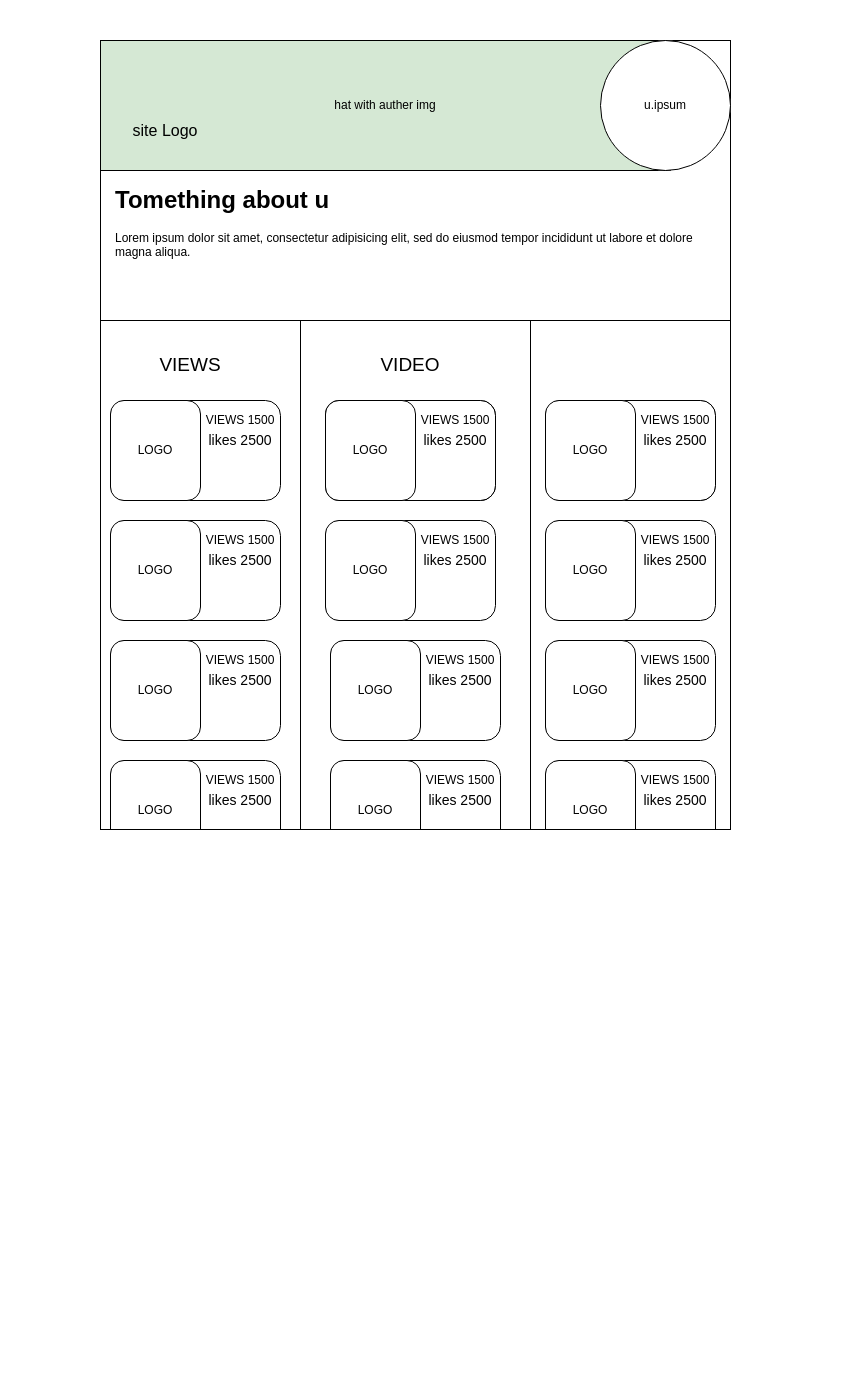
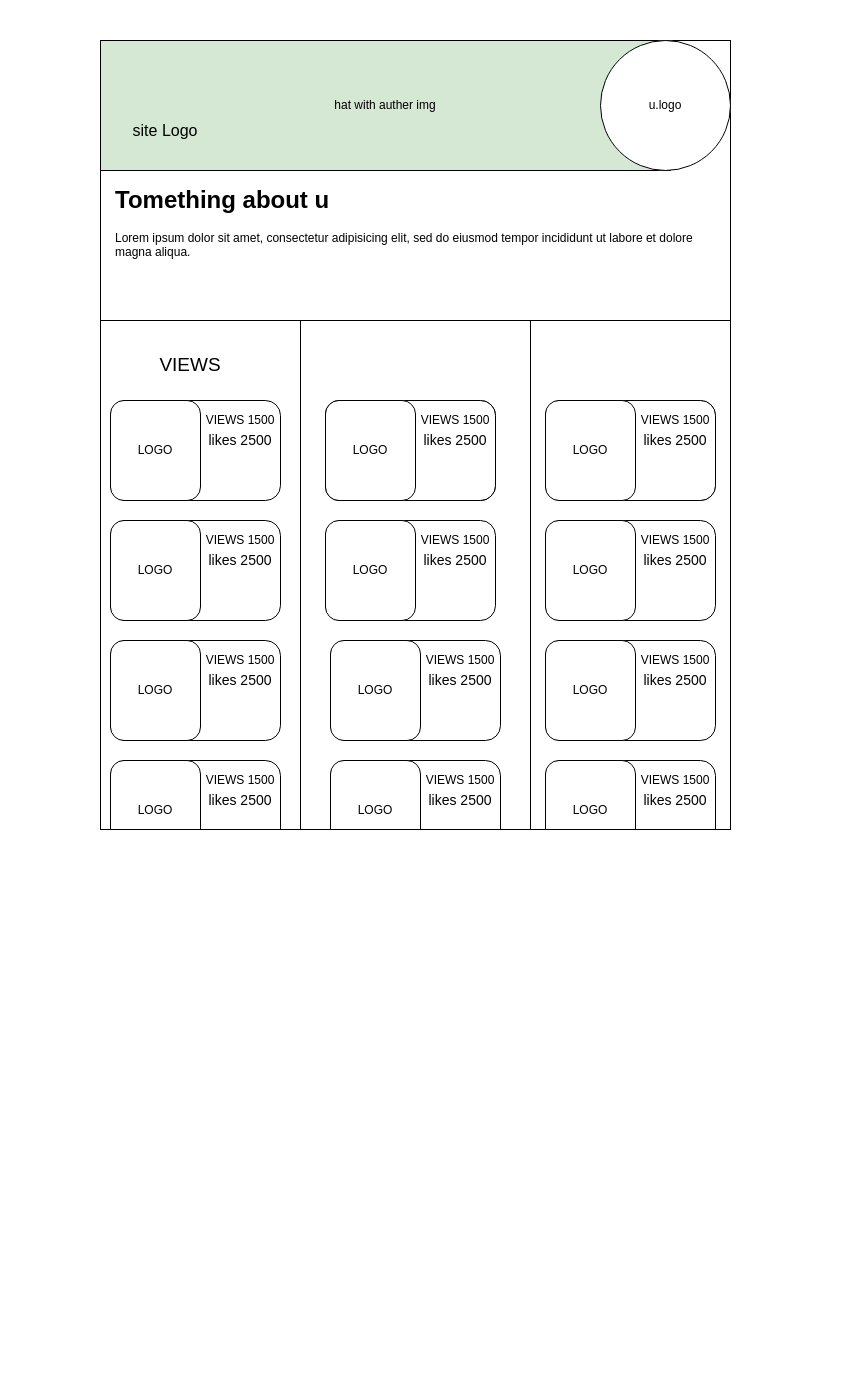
(666, 106) -> (666, 106)
(411, 366) -> none
